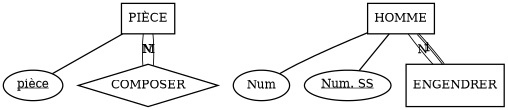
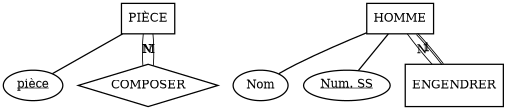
(261, 85) -> (261, 85)
